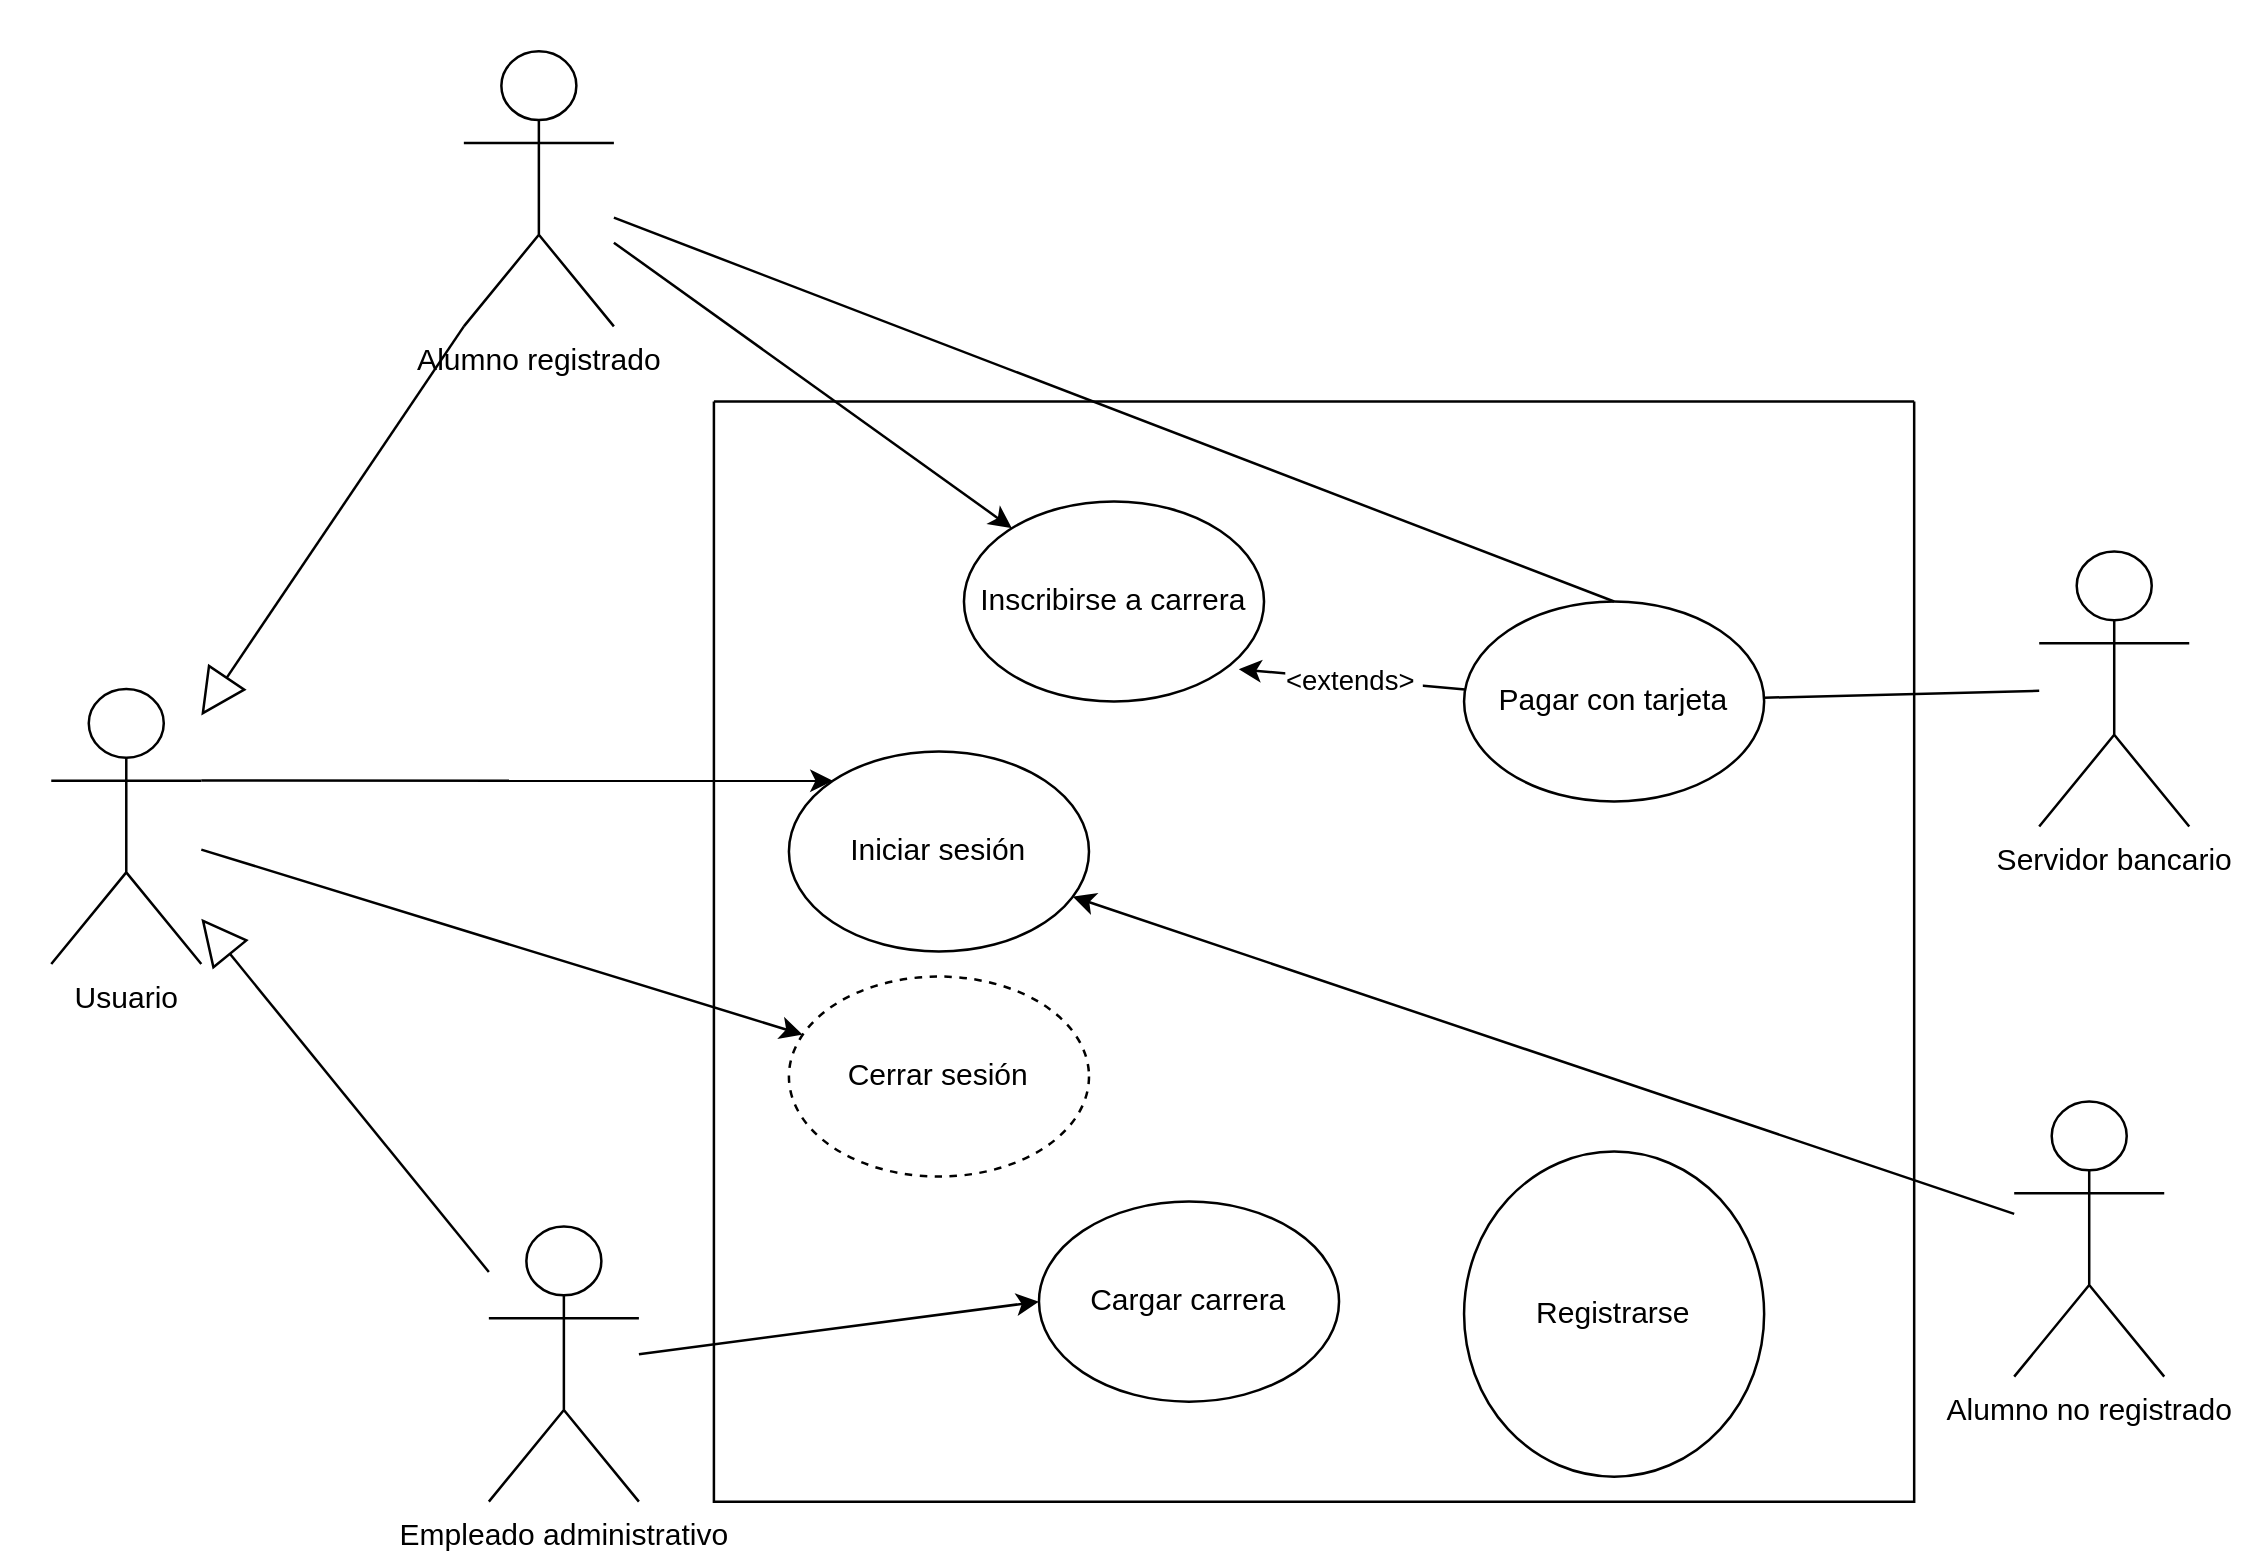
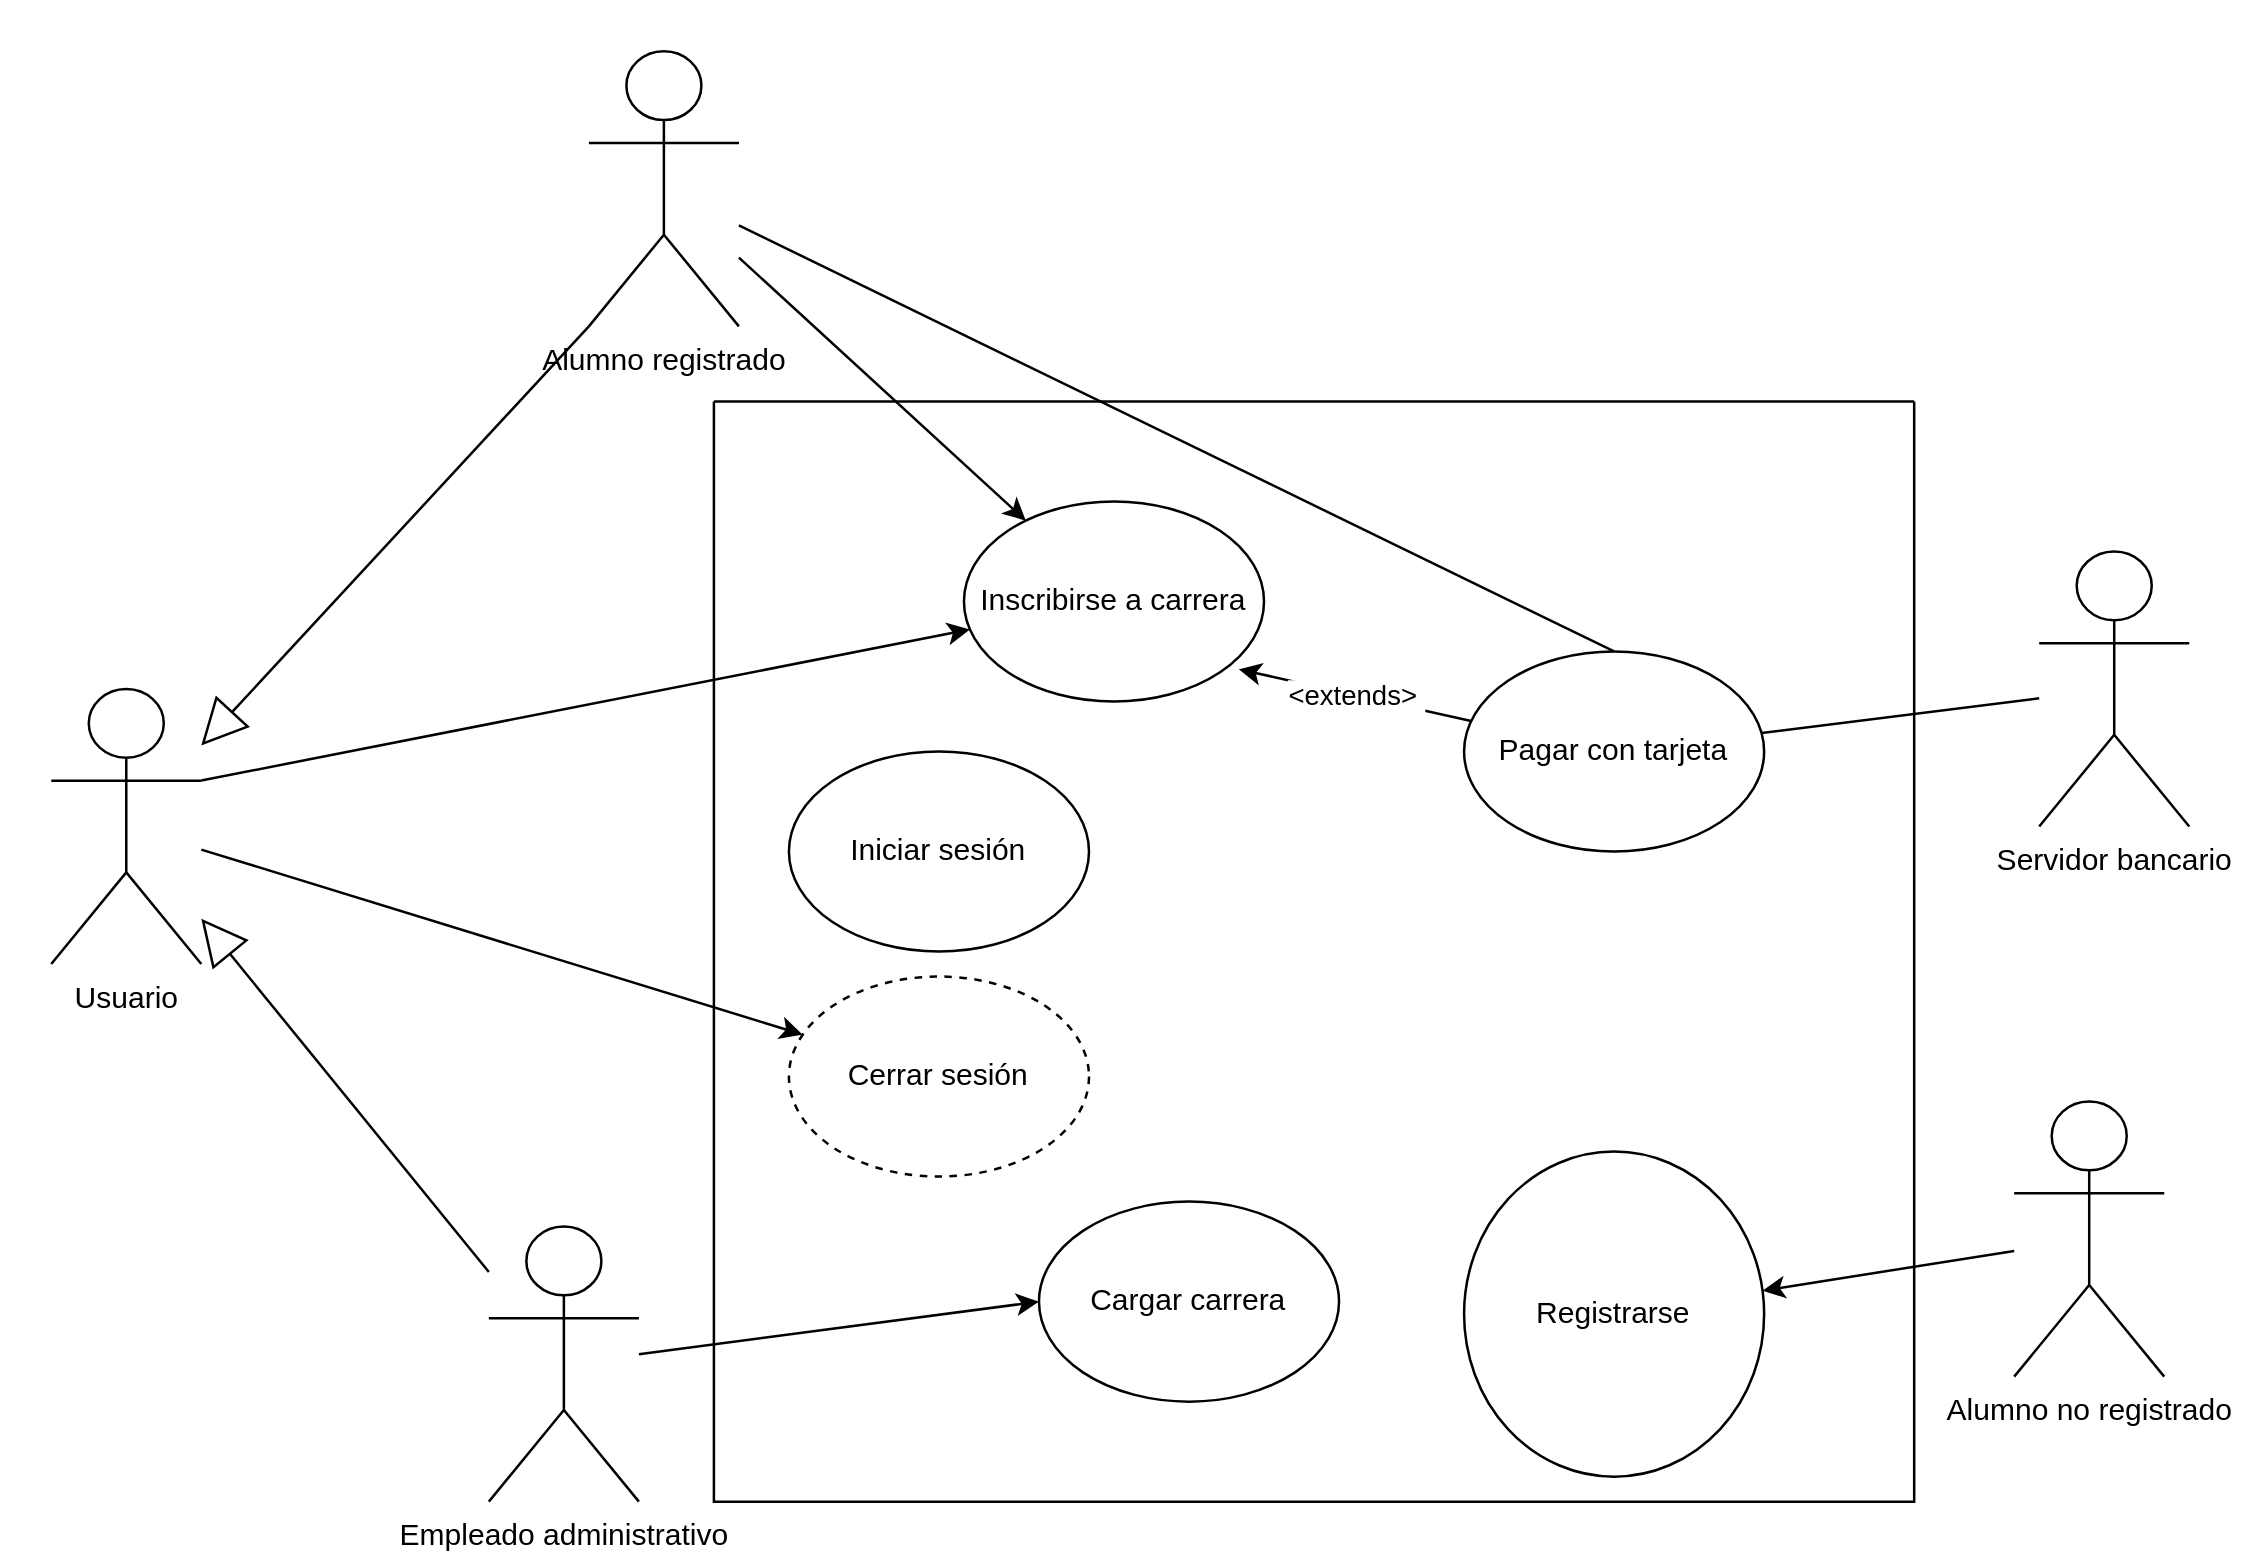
(539, 189) -> (664, 189)
(1614, 701) -> (1614, 751)
(455, 780) -> (455, 730)
(1498, 1040) -> (1843, 1278)
